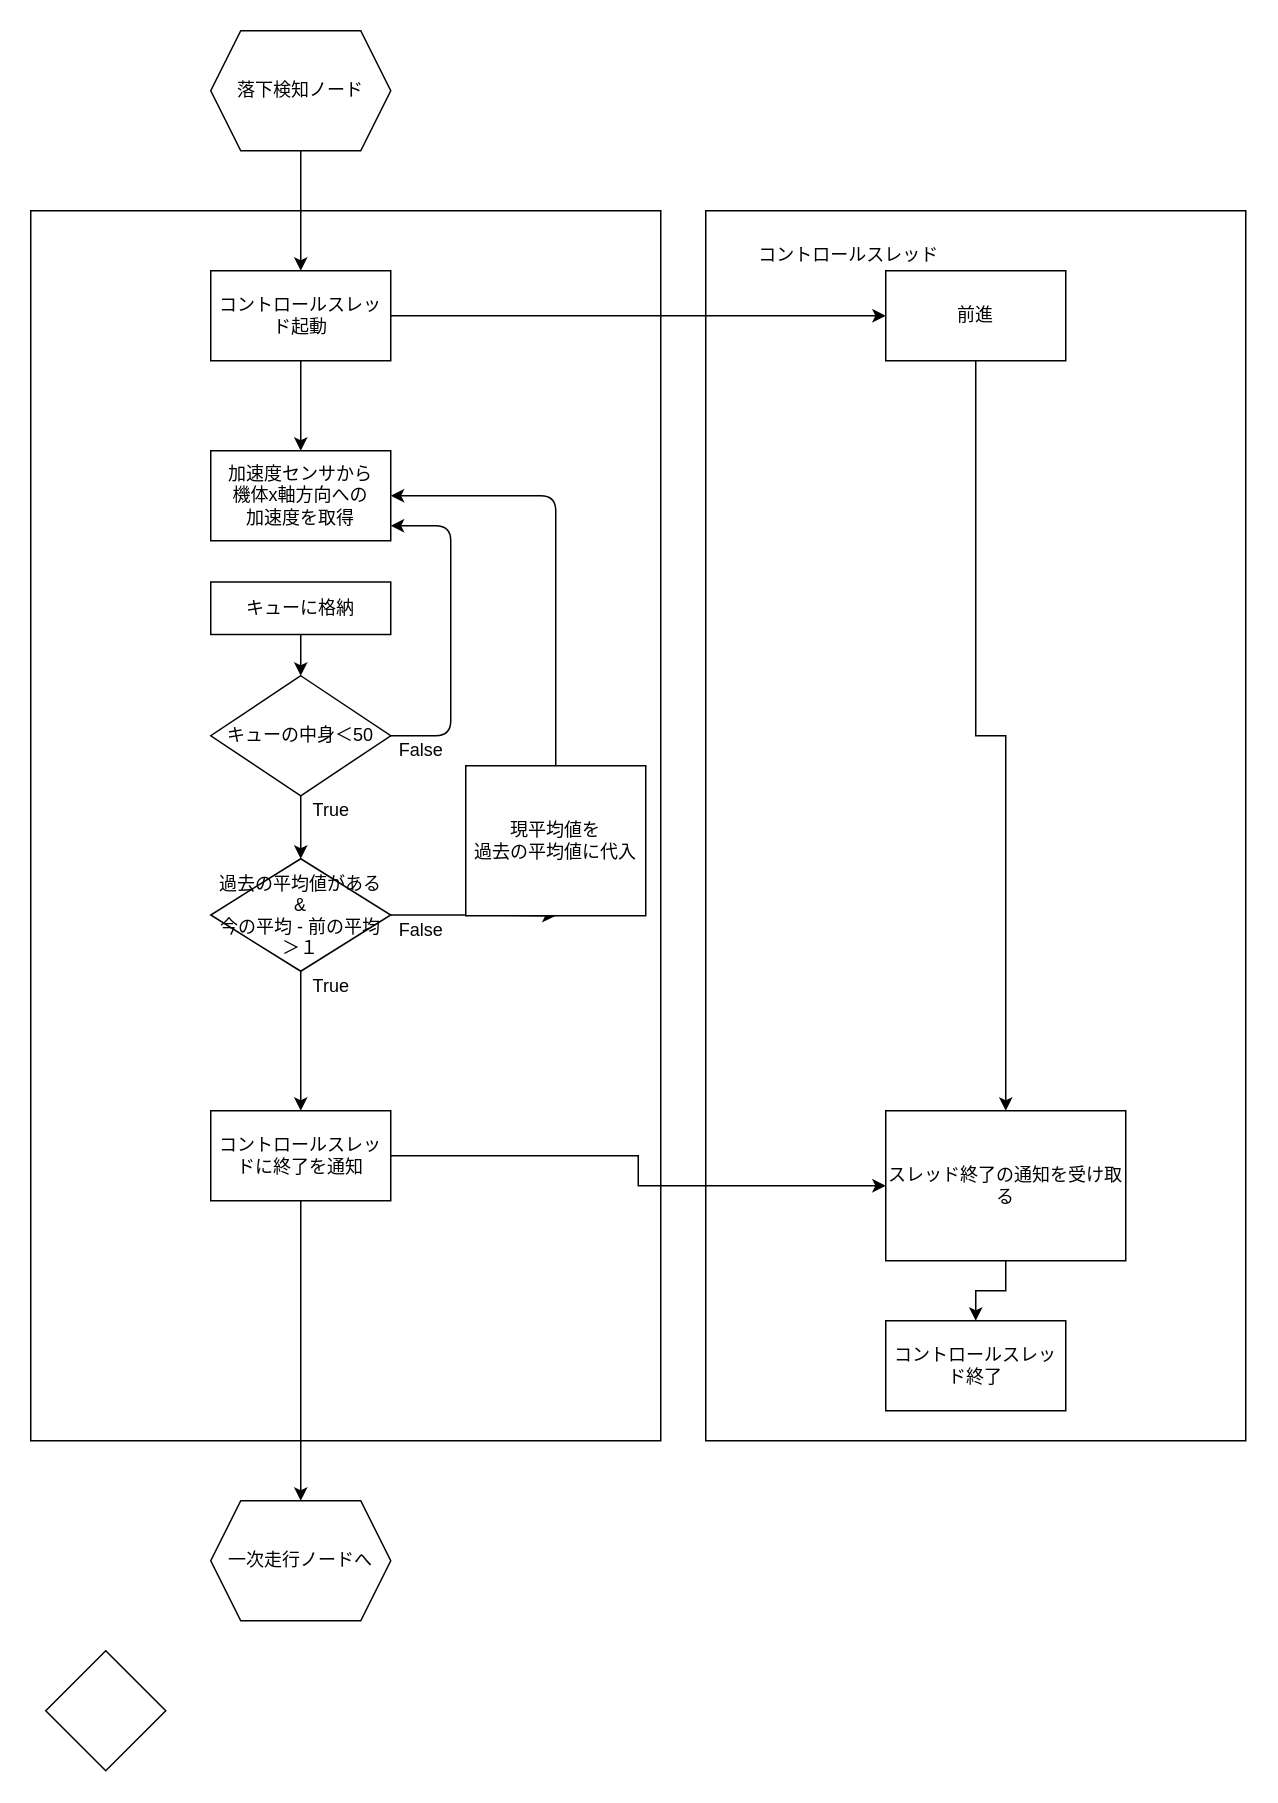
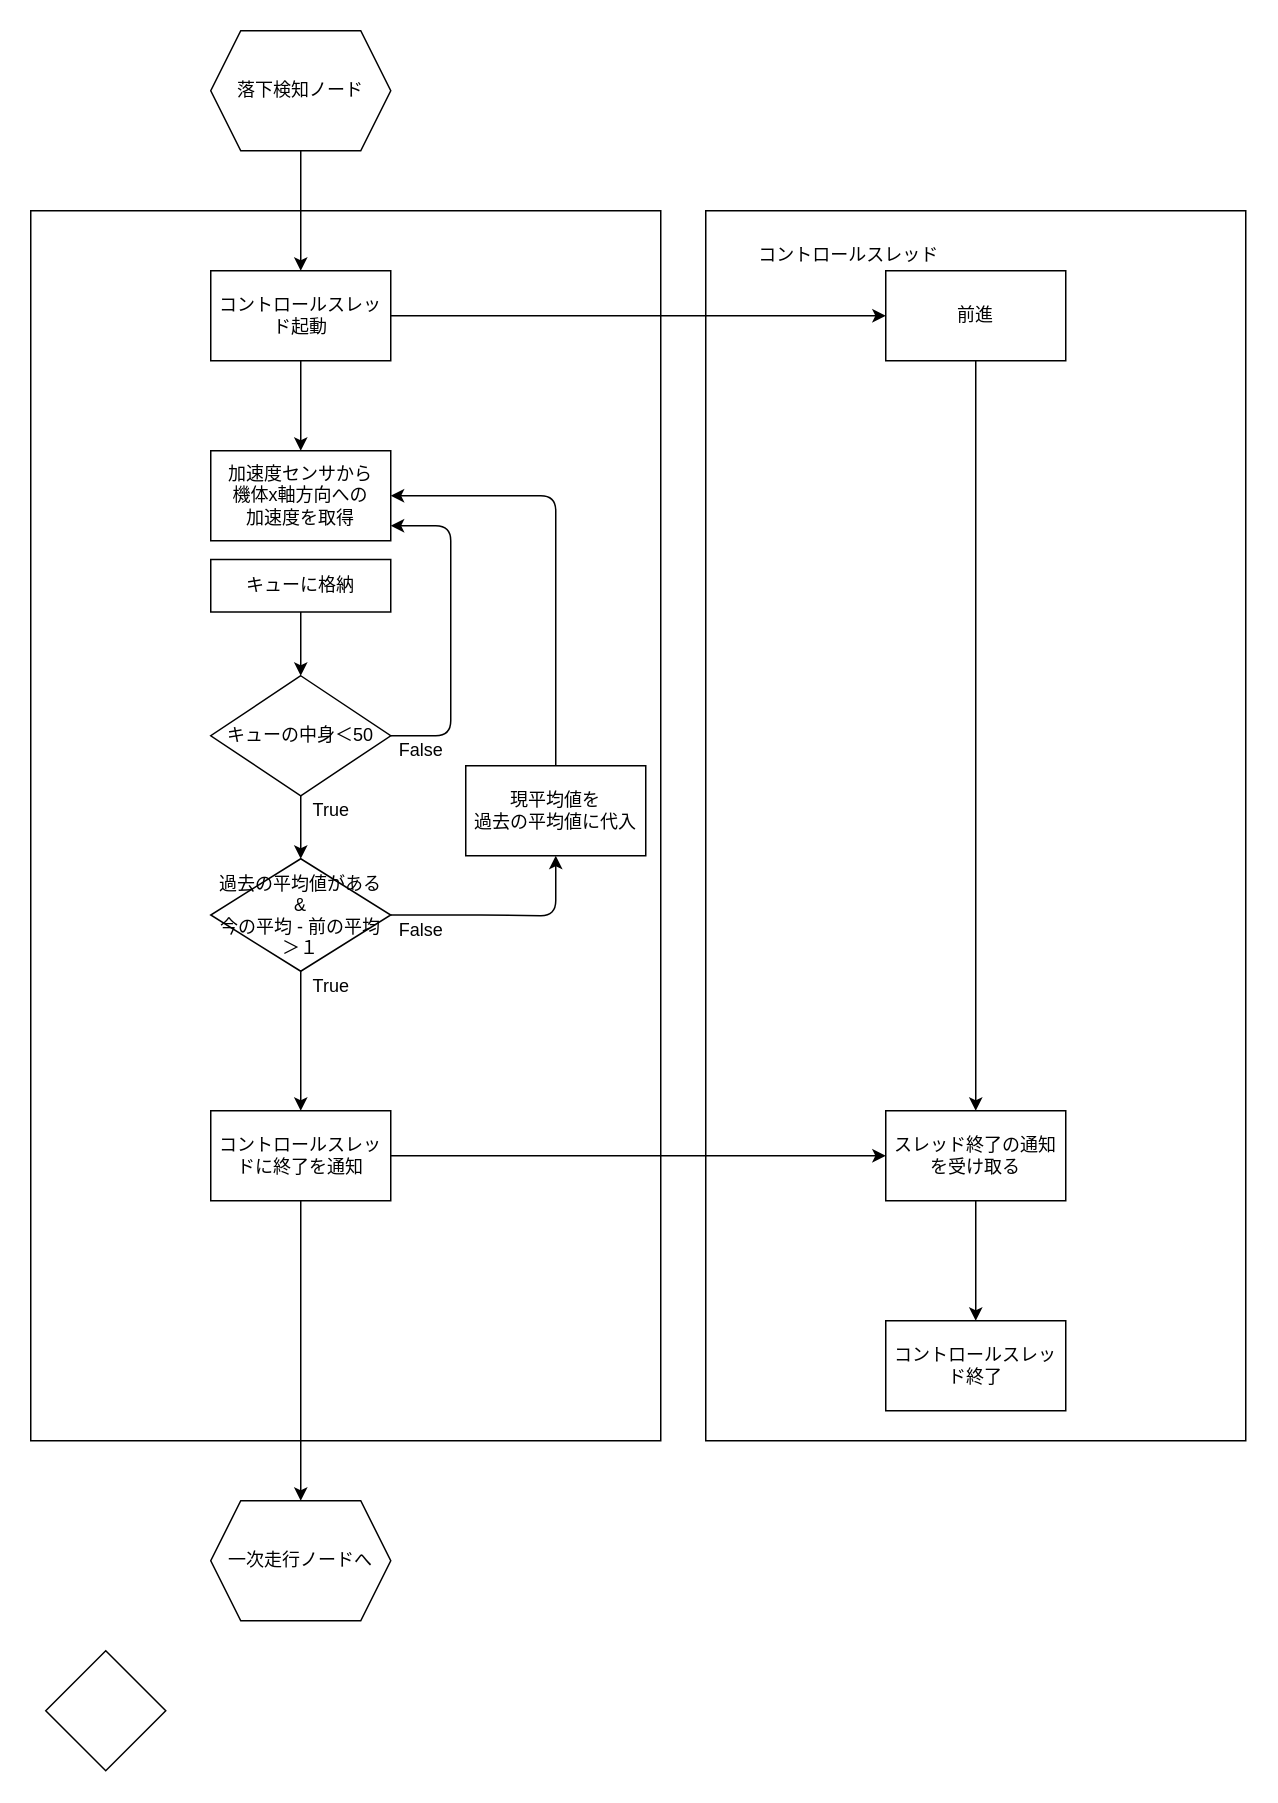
(301, 608) -> (301, 586)
(556, 841) -> (556, 811)
(1006, 1186) -> (976, 1156)
